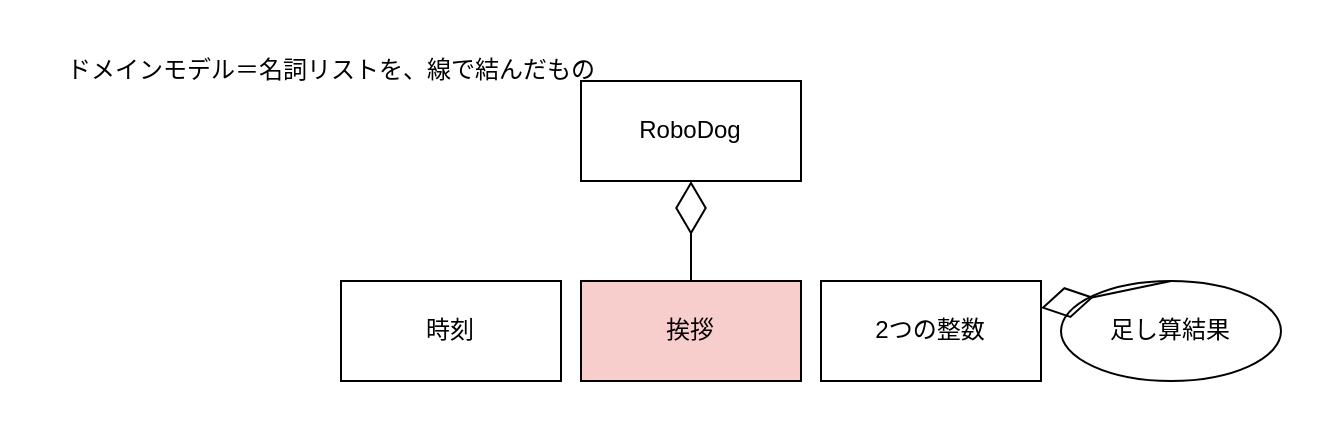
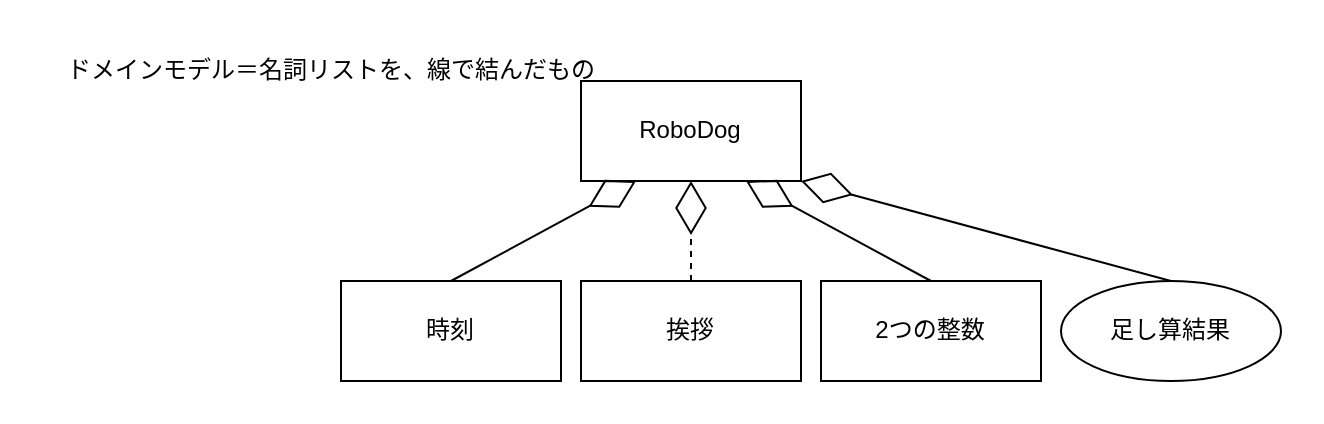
none -> (521, 243)
none -> (861, 243)
(691, 255) -> (691, 255)
(1131, 289) -> (1011, 238)
(691, 331) -> (691, 331)
